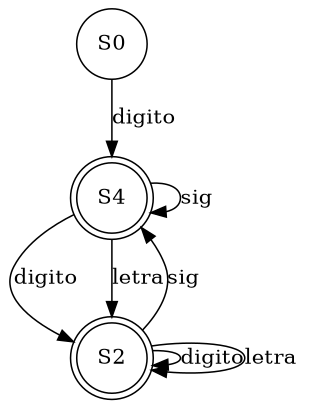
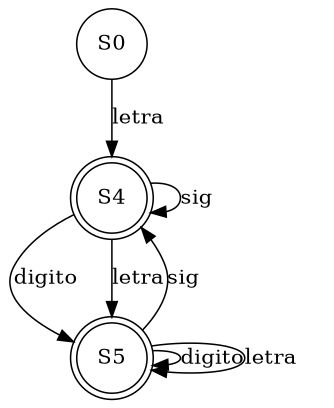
(144, 118) -> (138, 118)
(112, 358) -> (112, 358)
